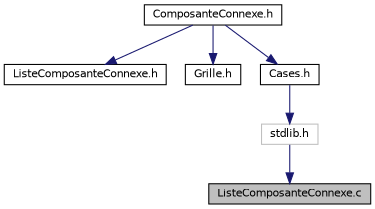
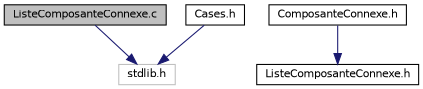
(247, 41) -> none
(213, 75) -> none
(290, 159) -> (112, 41)
